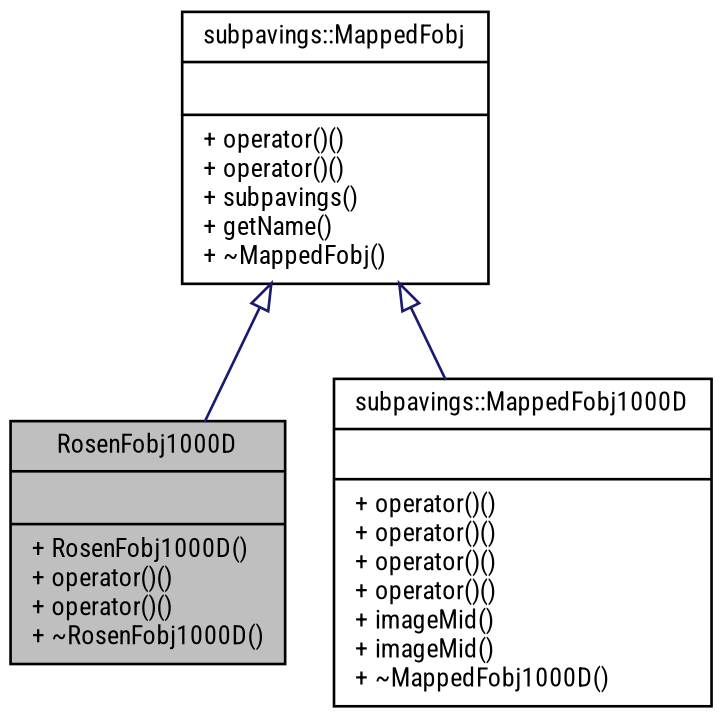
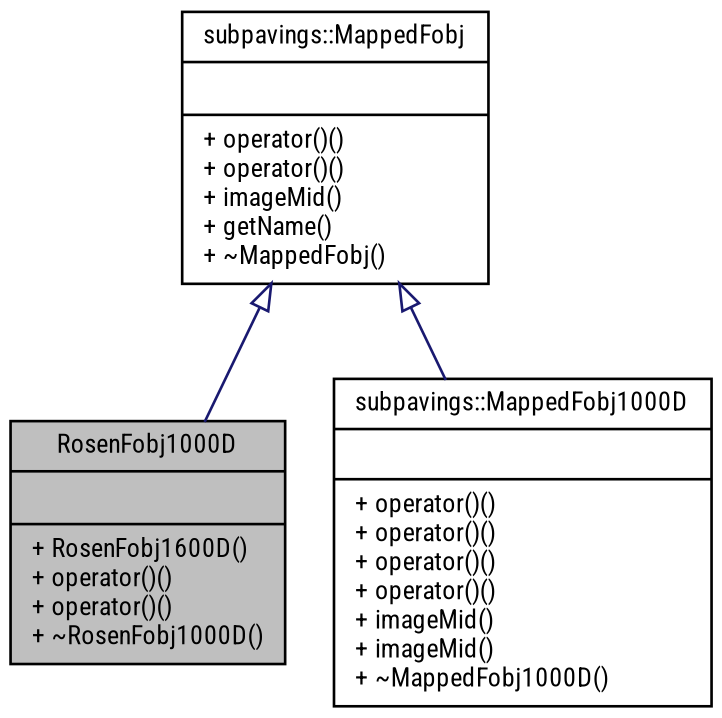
(281, 198) -> (273, 198)
(140, 549) -> (140, 549)
